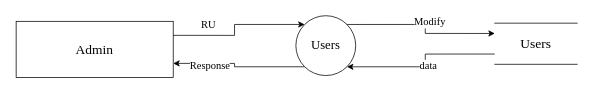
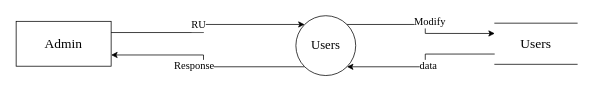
(94, 50) -> (63, 44)
